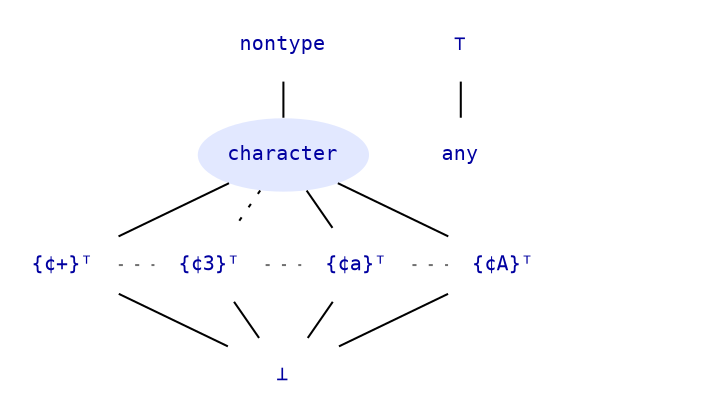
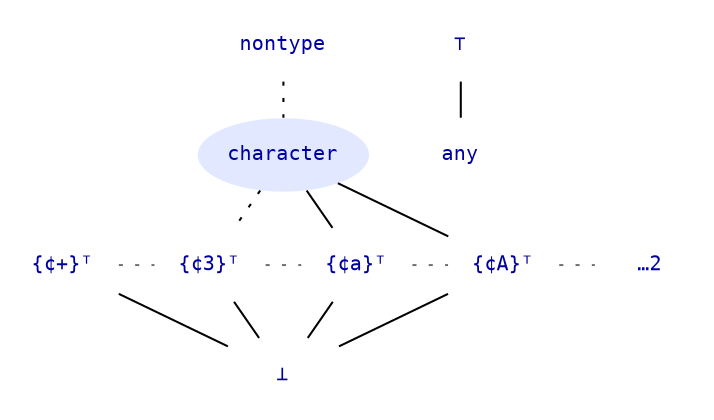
(283, 100) -> (283, 100)
(174, 210) -> none
none -> (650, 265)
